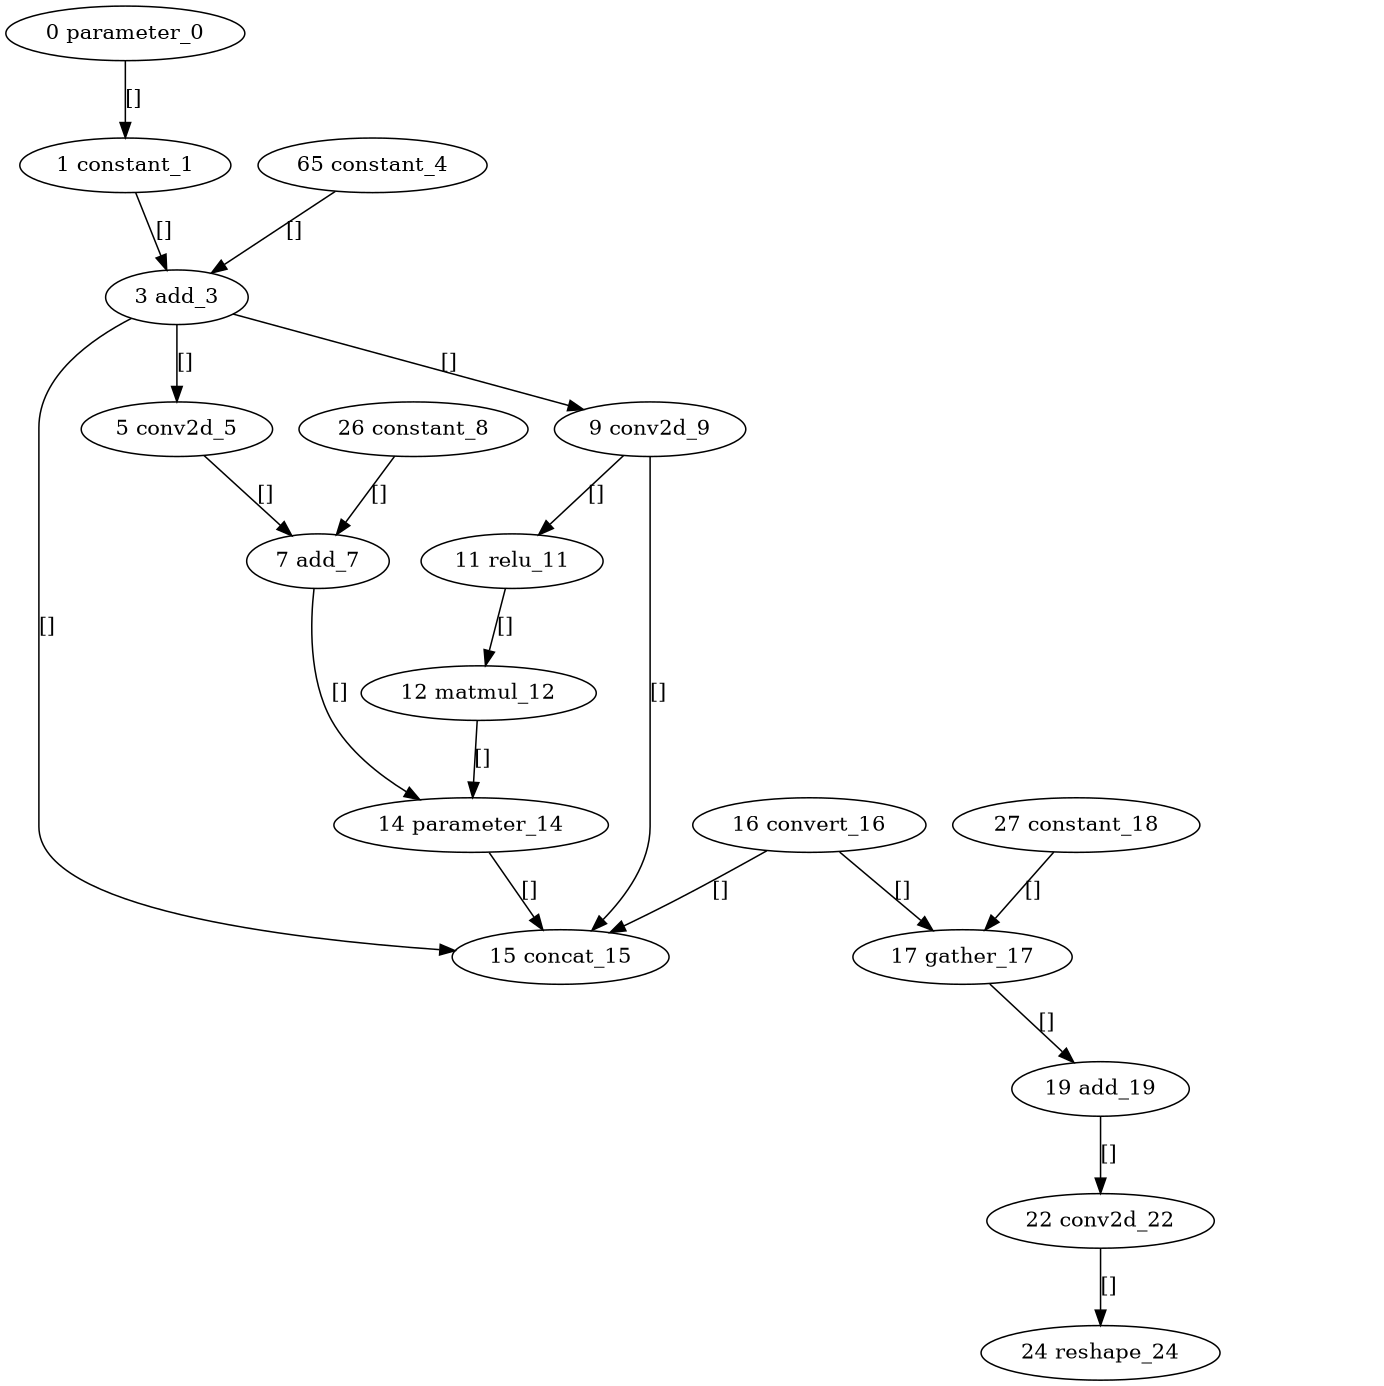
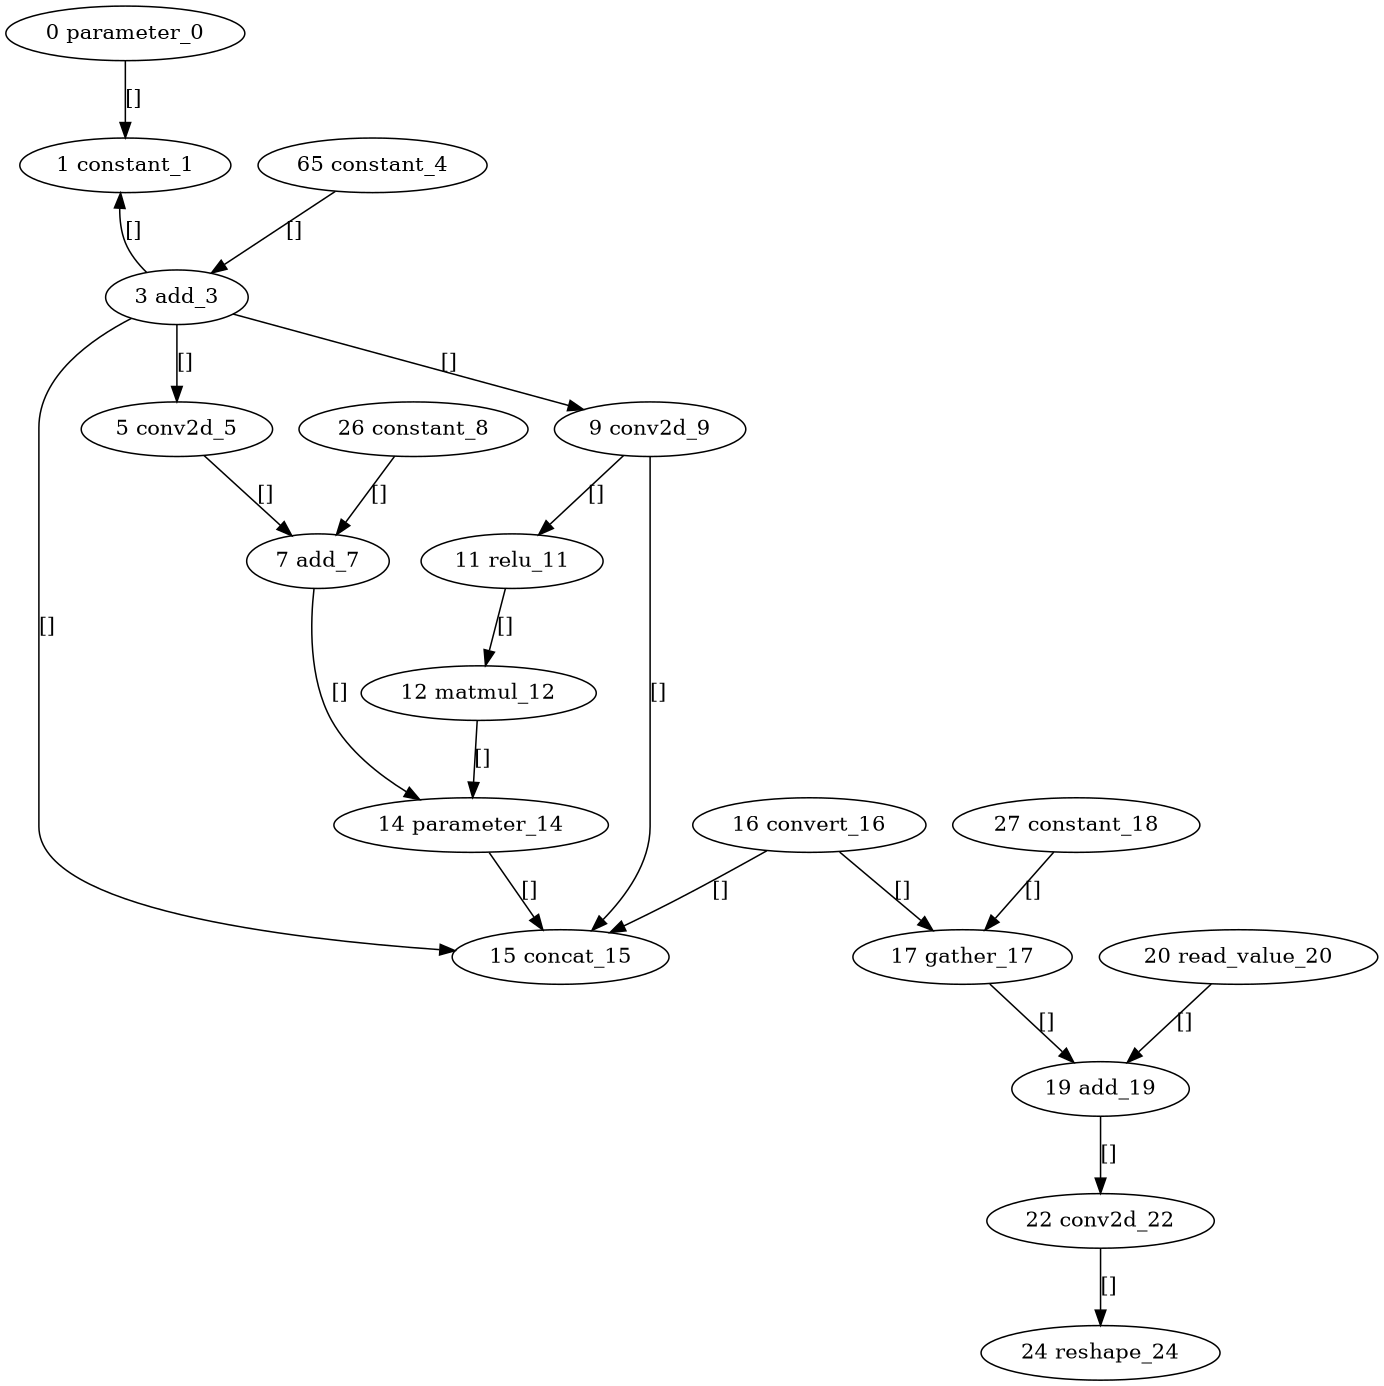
(148, 224) -> (126, 244)
none -> (1239, 957)
